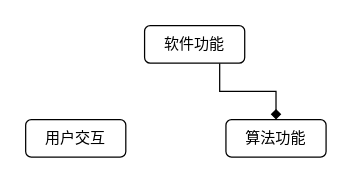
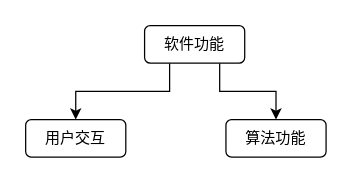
none -> (127, 91)
(276, 109) -> (276, 109)
